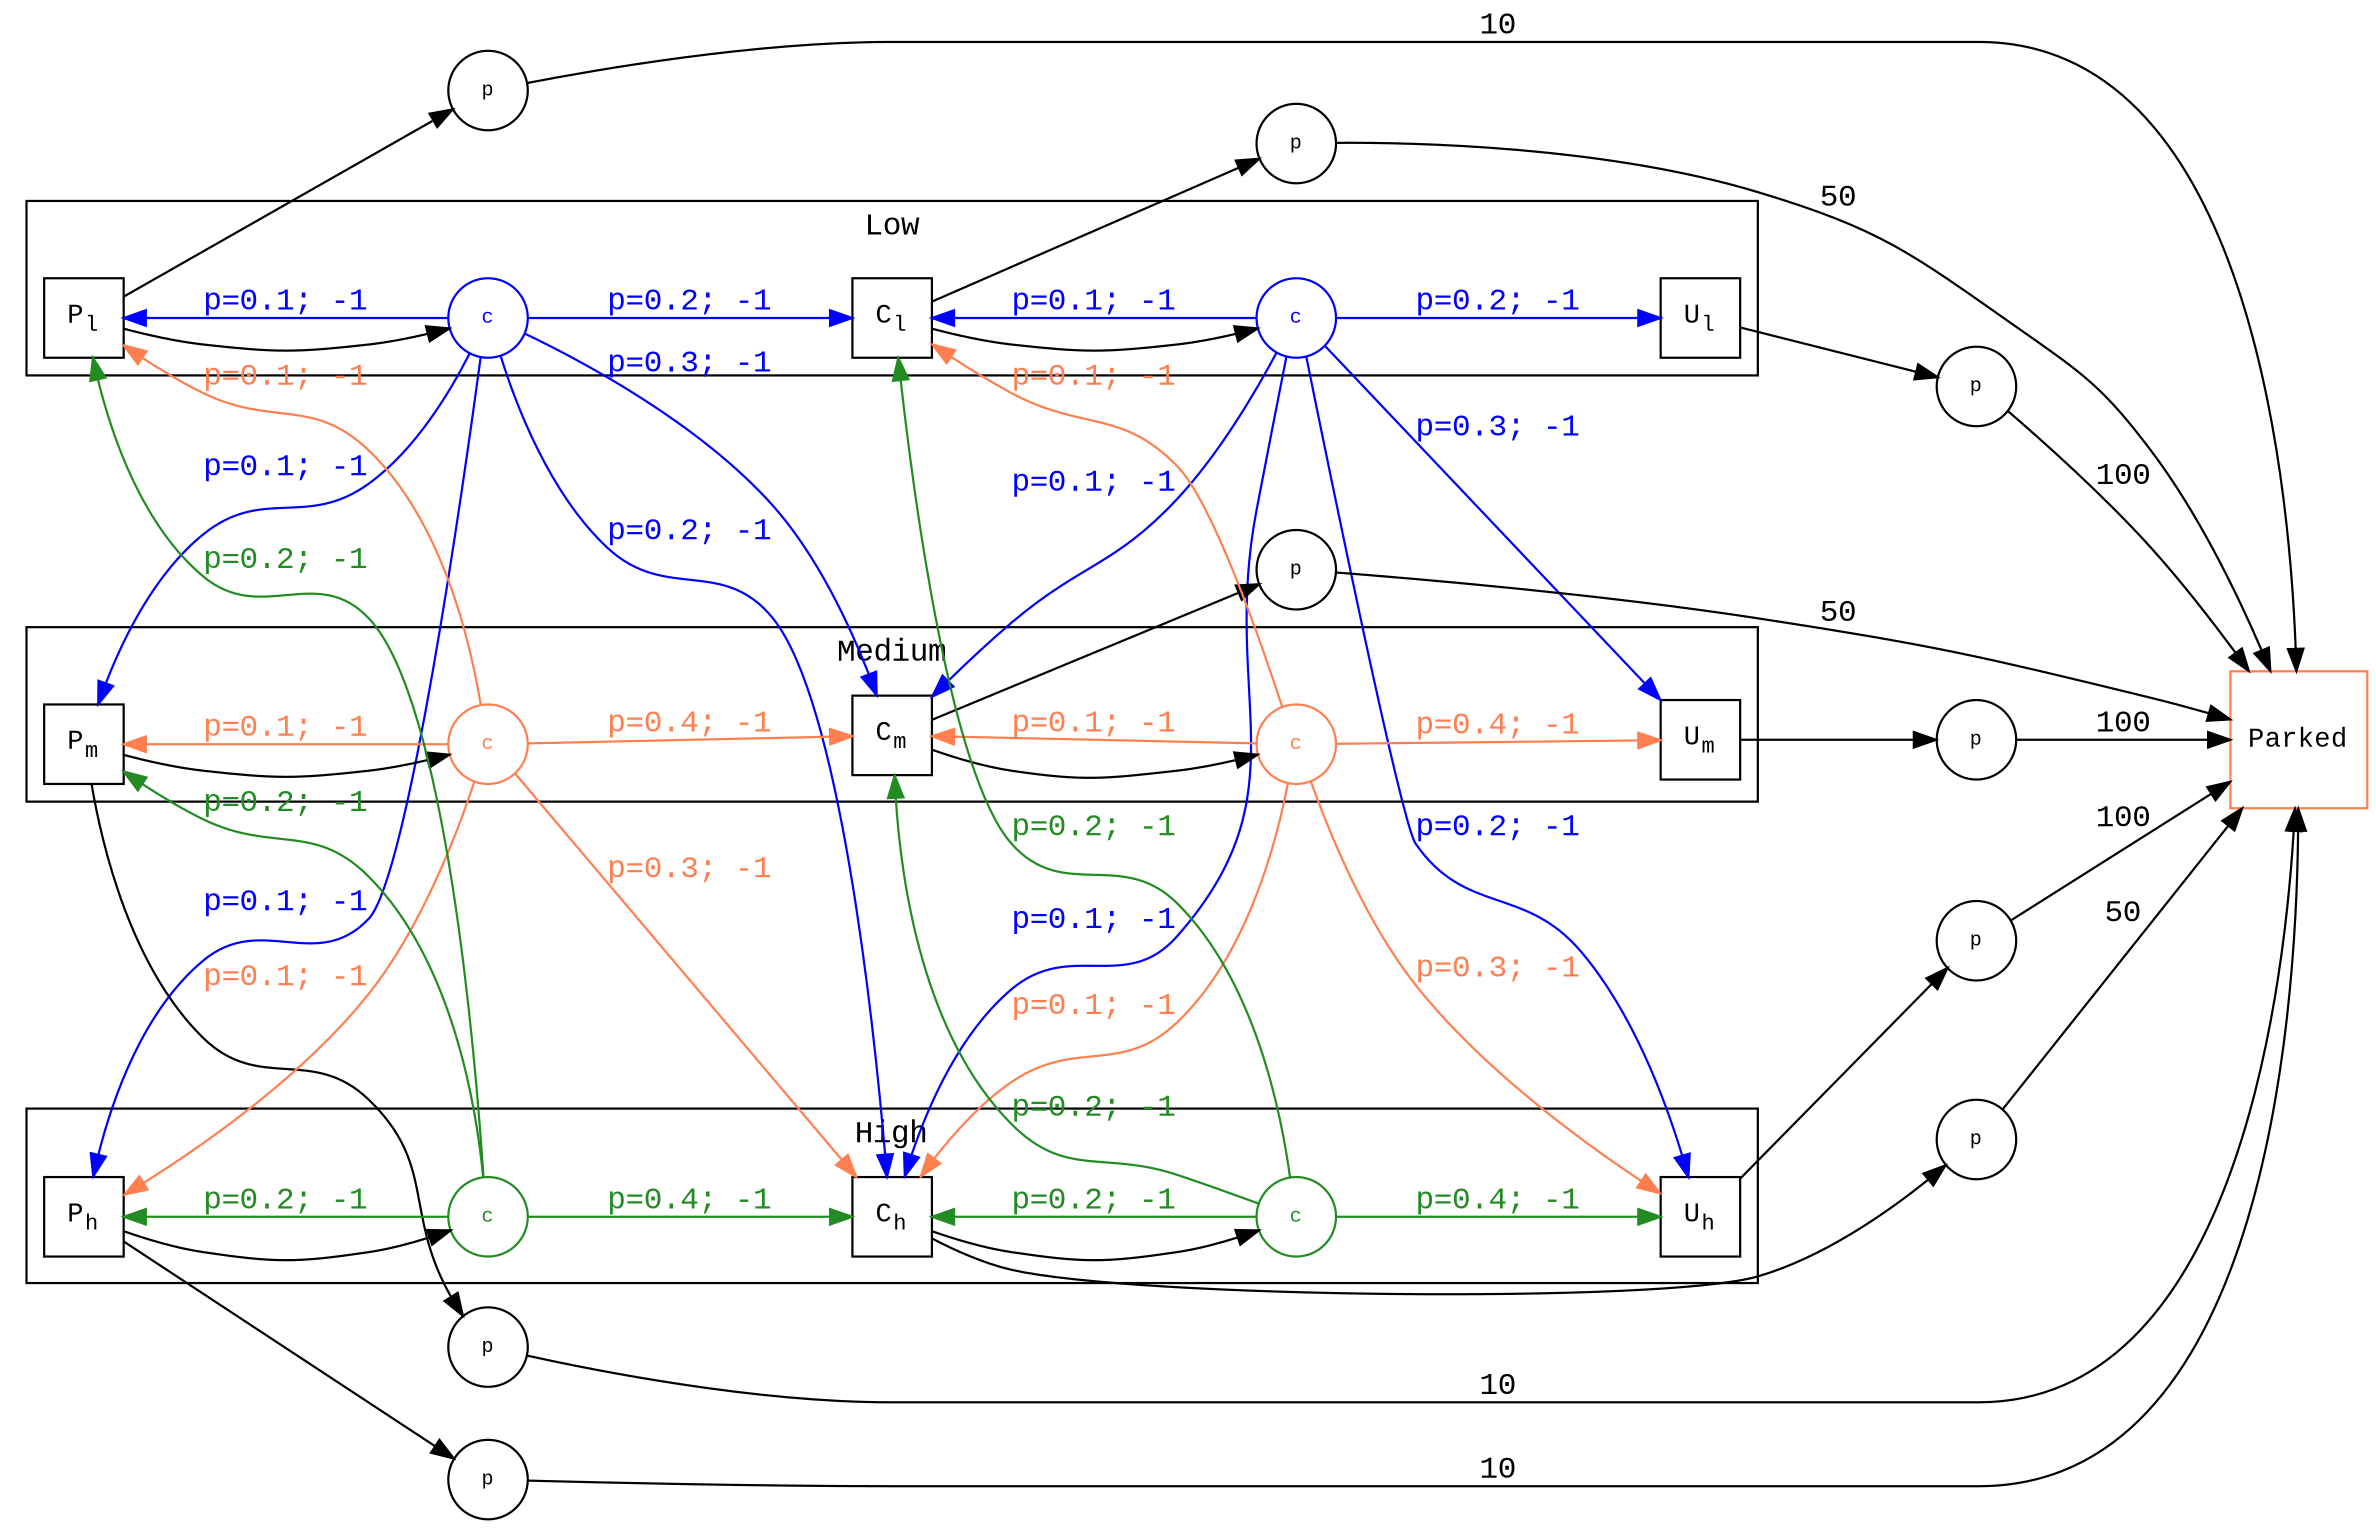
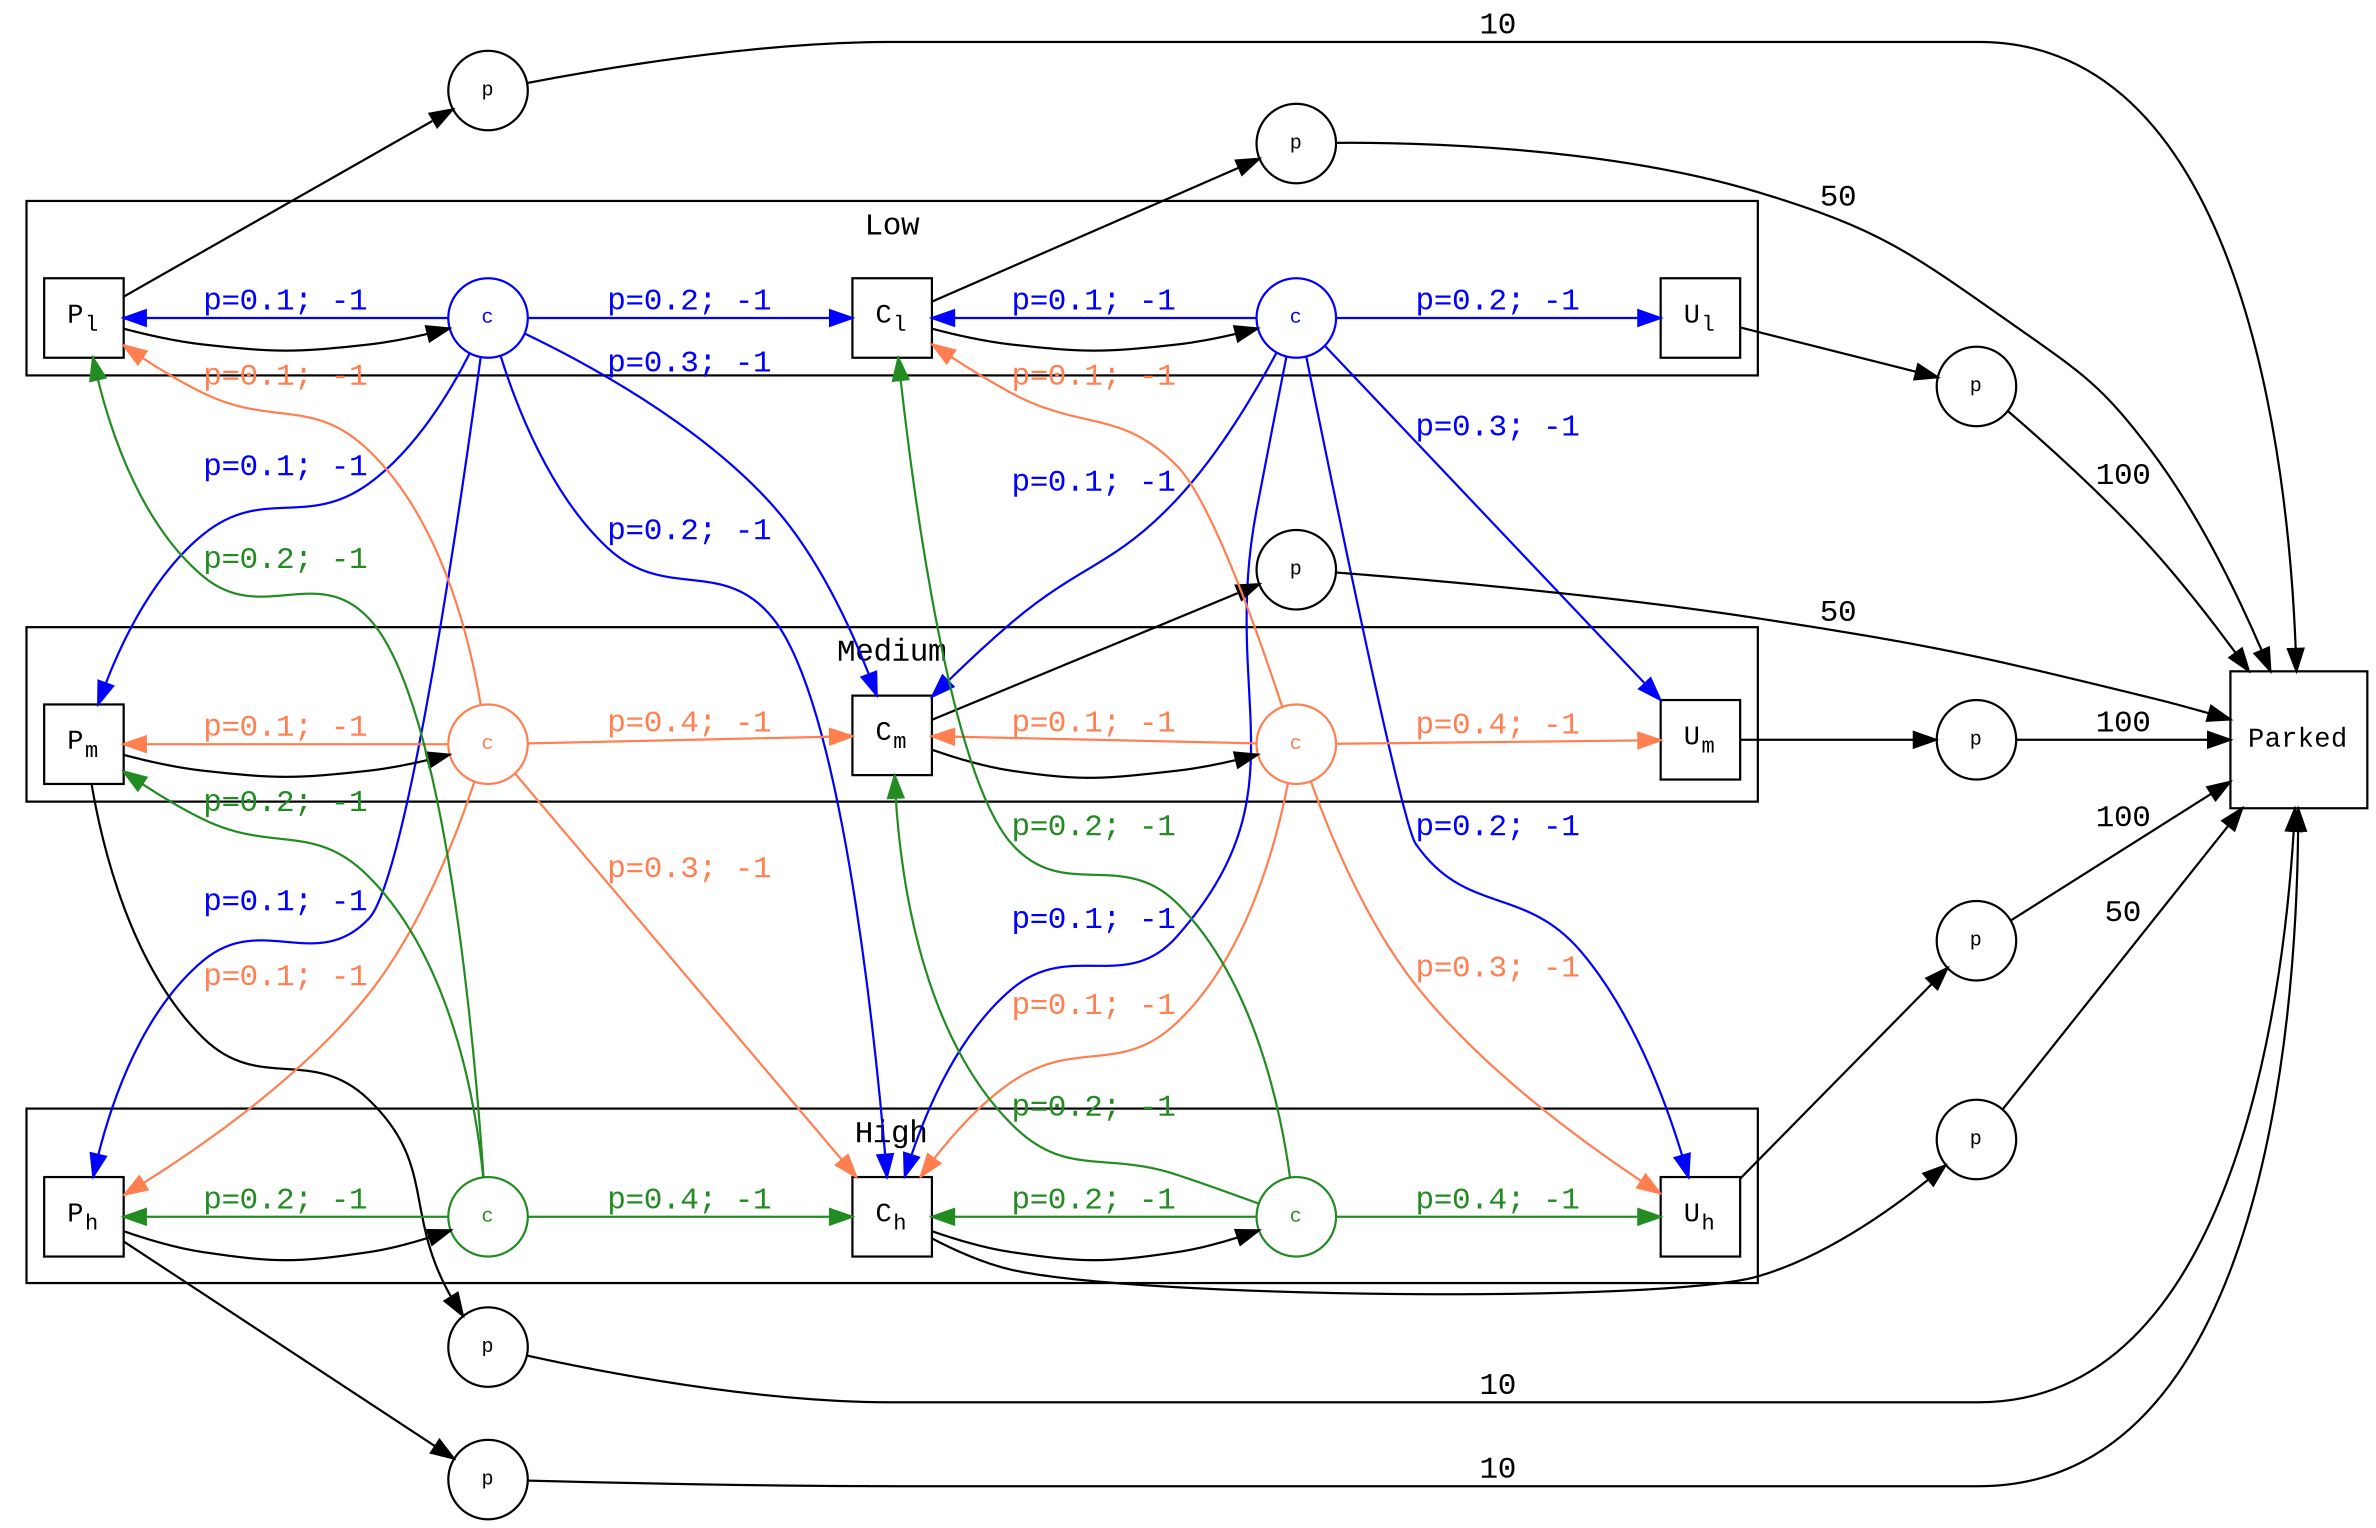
(2299, 740) -> (2299, 740)
